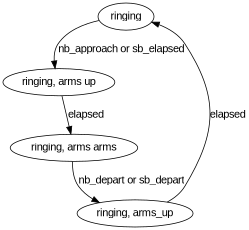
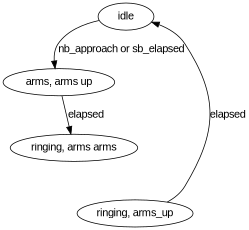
(126, 17) -> (126, 17)
(59, 82) -> (59, 82)
(77, 183) -> none
